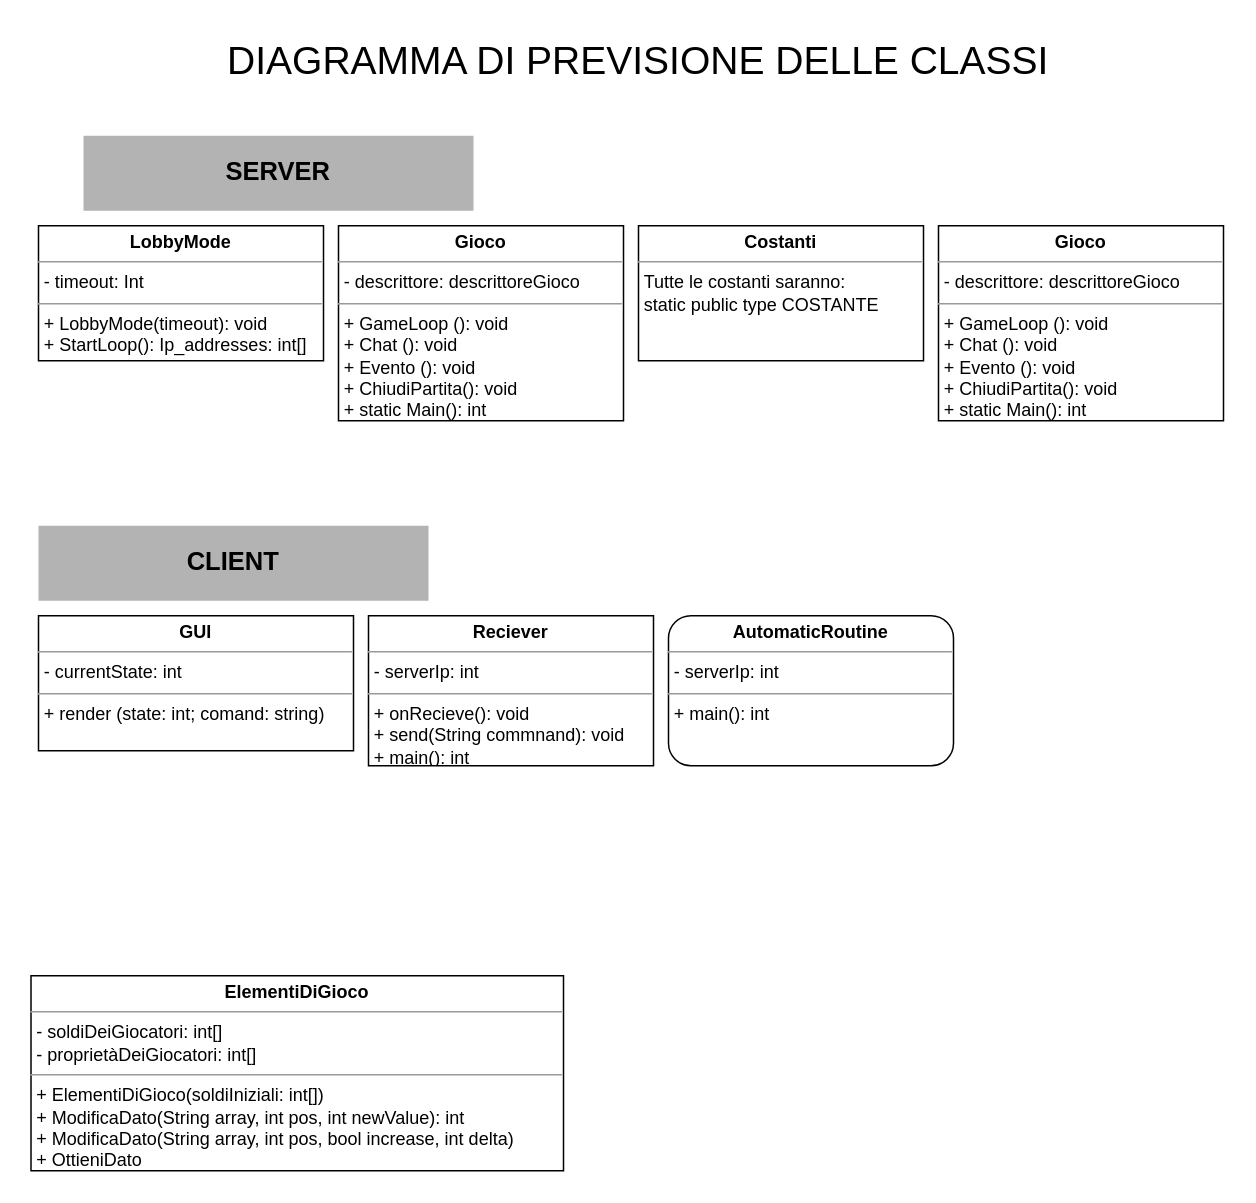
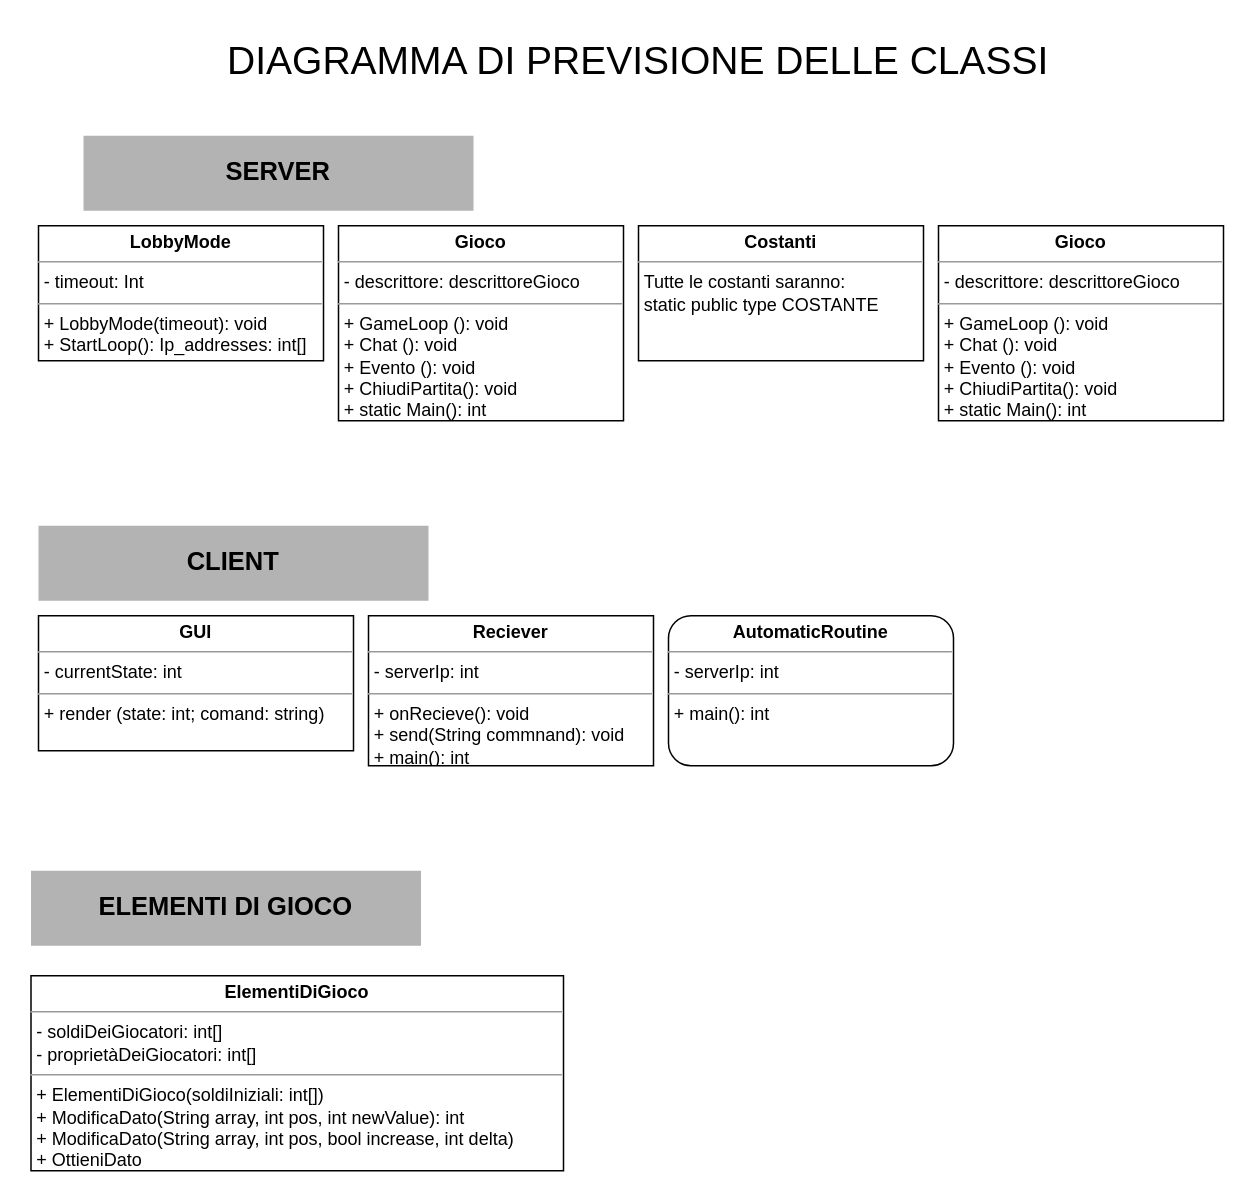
none -> (226, 908)
